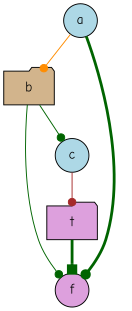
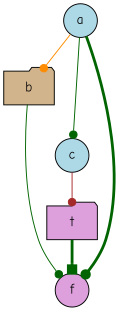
(49, 120) -> (77, 84)
